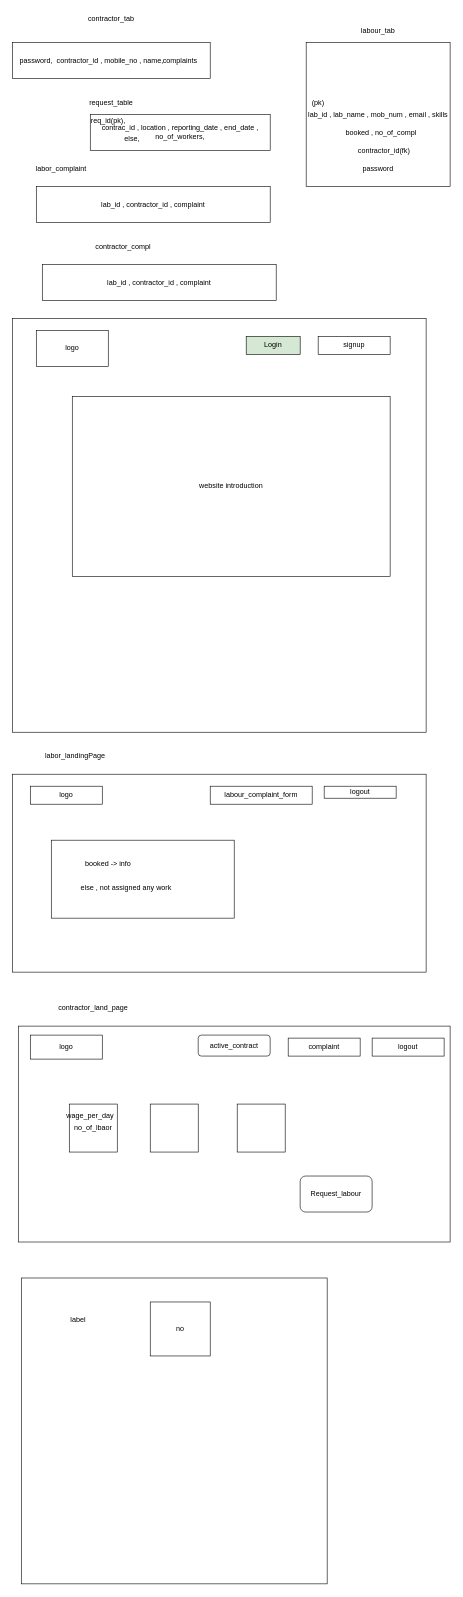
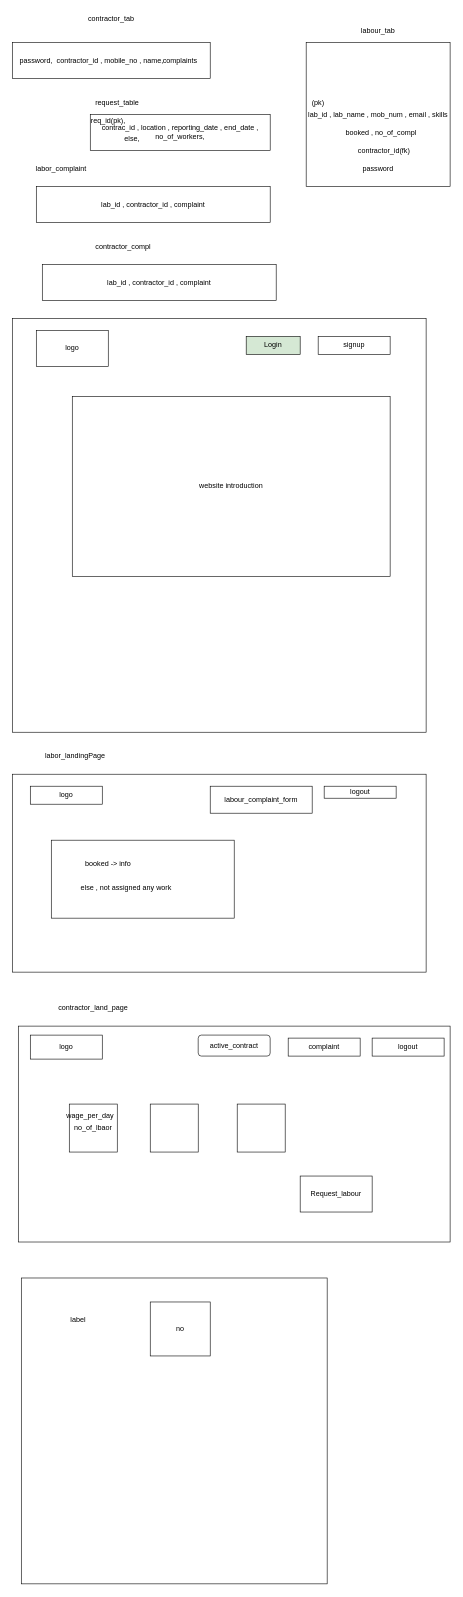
(111, 102) -> (117, 102)
(261, 795) -> (261, 800)
(336, 1194) -> (336, 1194)
